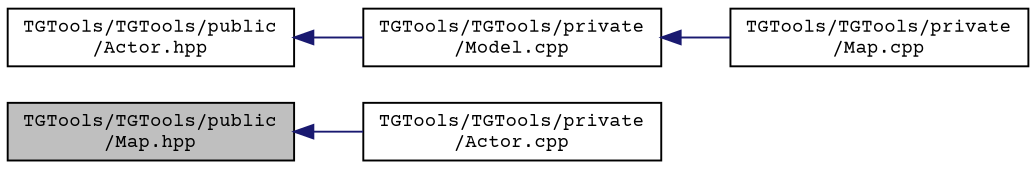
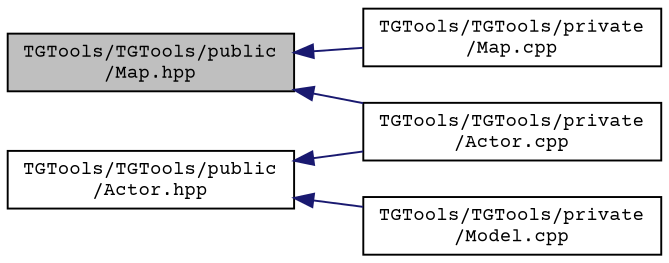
(705, 37) -> (338, 50)
none -> (338, 155)
